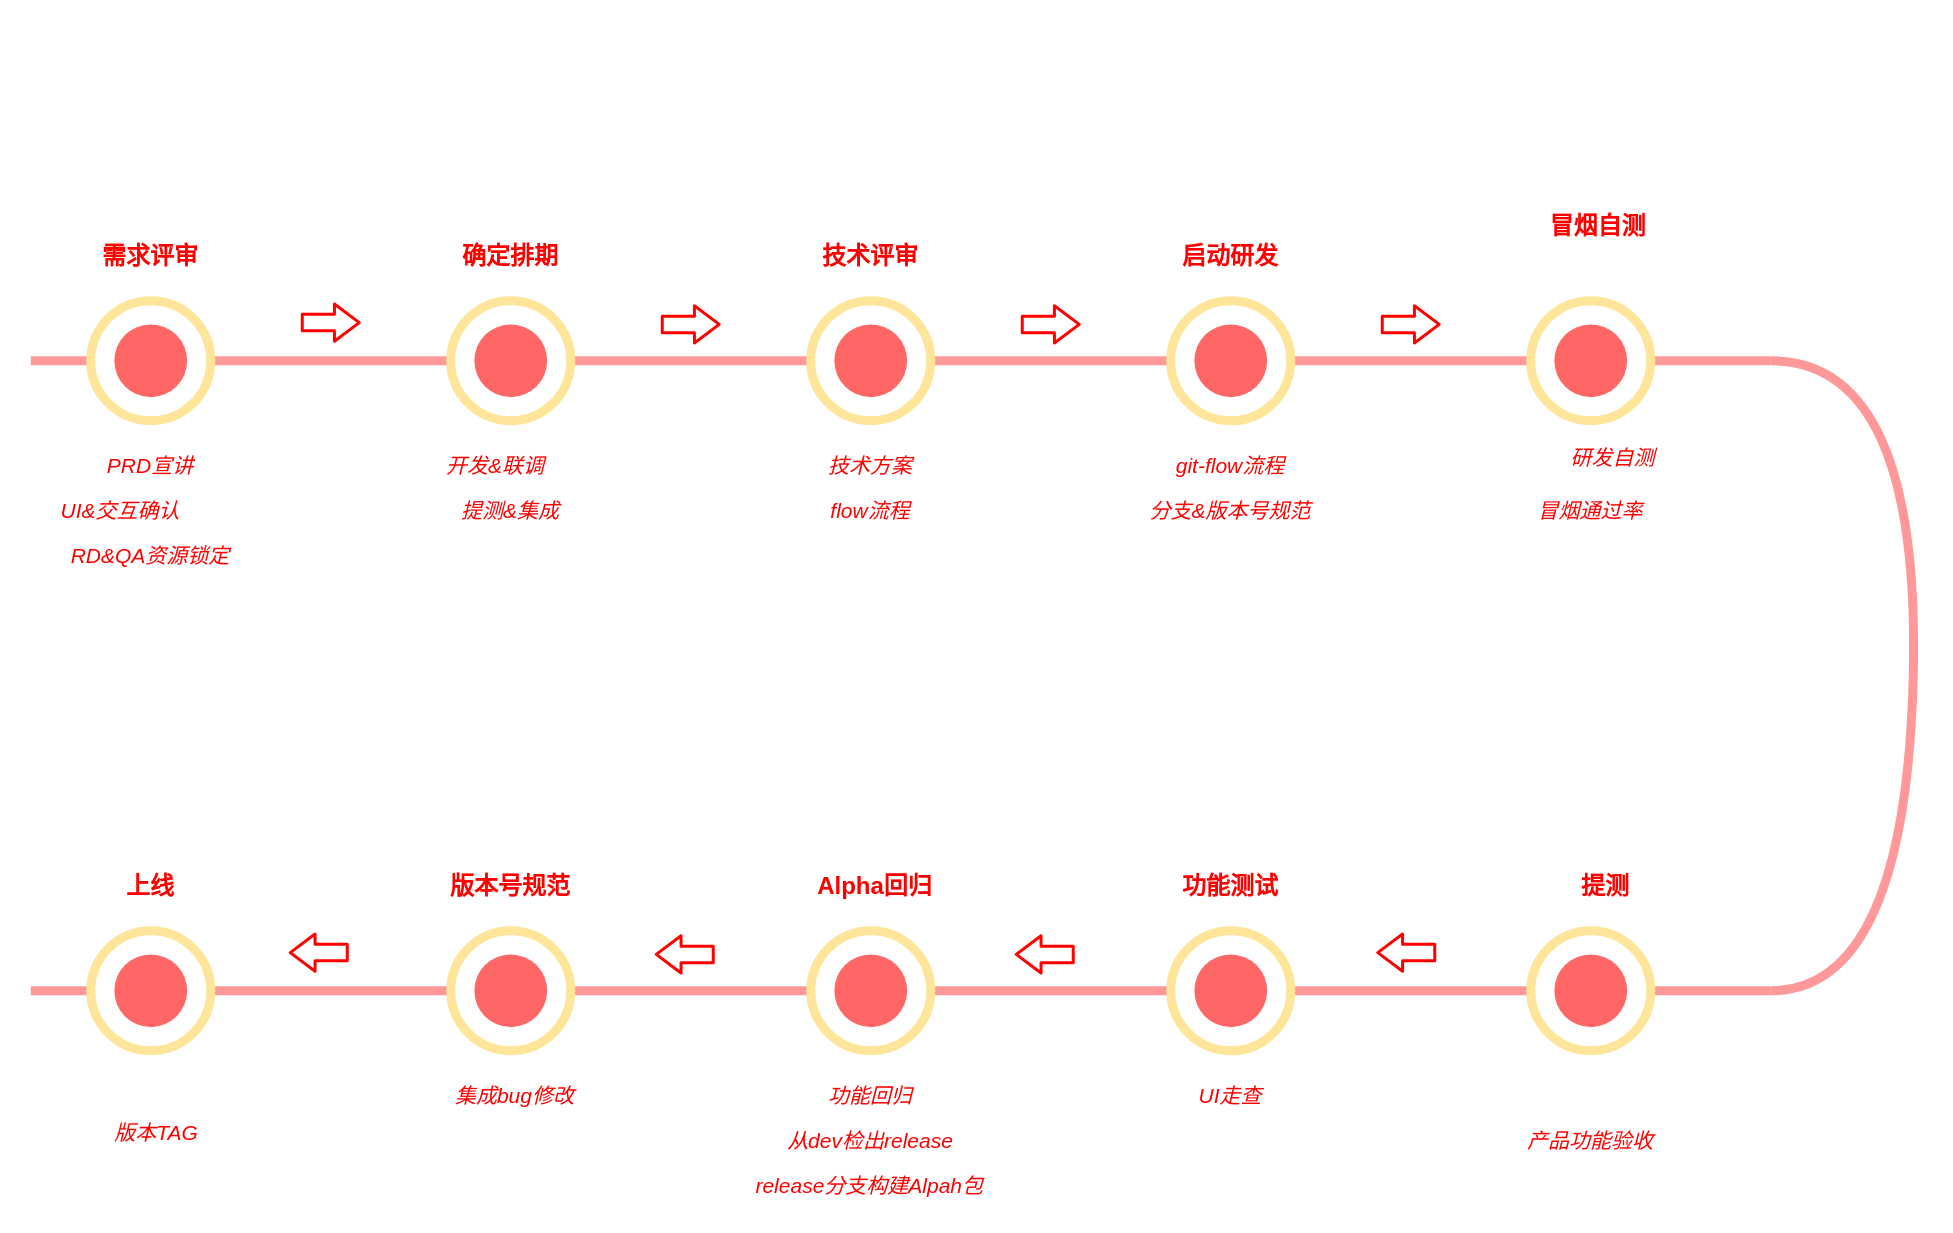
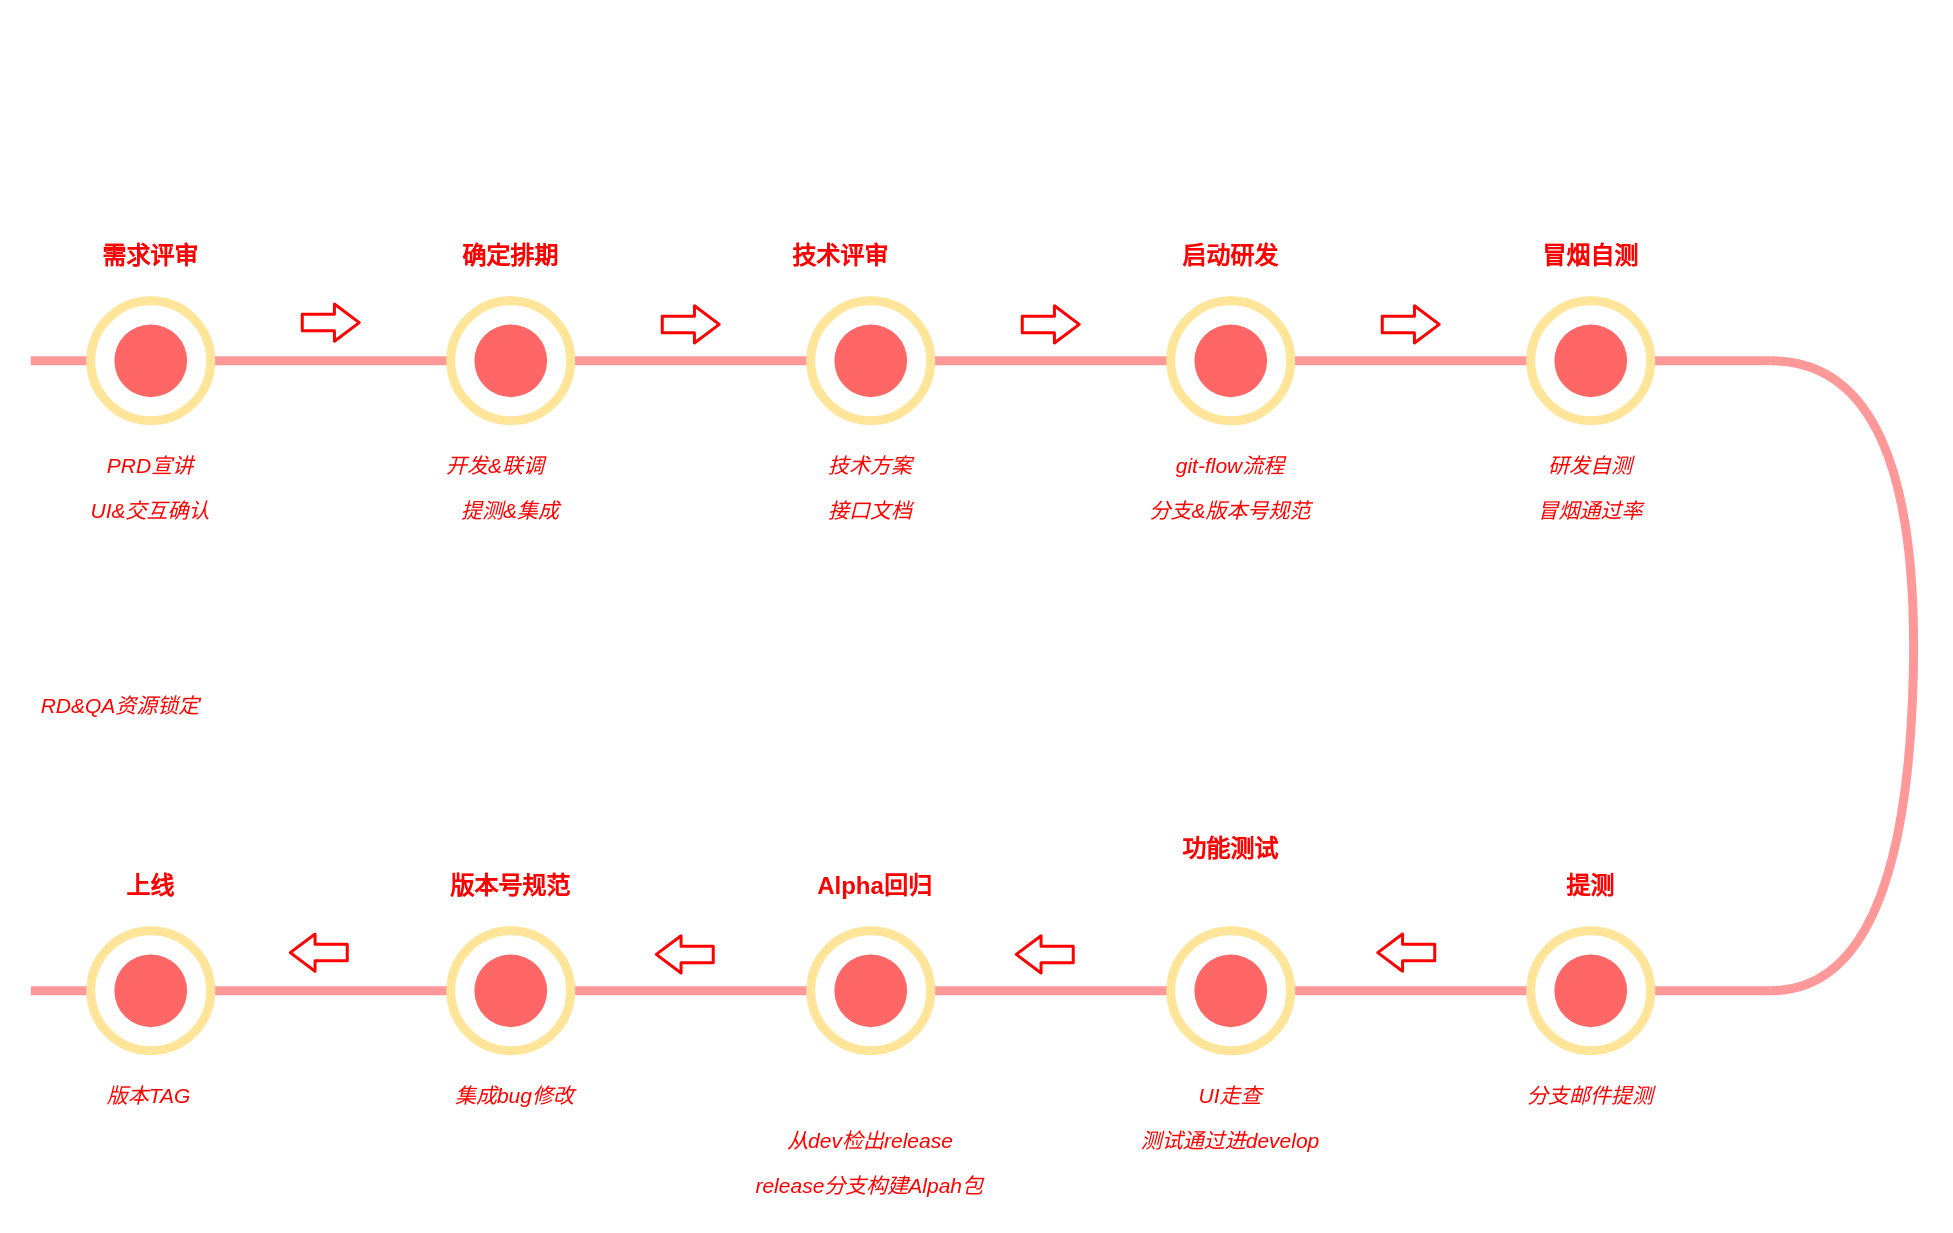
(1598, 226) -> (1591, 256)
(871, 256) -> (841, 256)
(1613, 458) -> (1591, 466)
(121, 511) -> (151, 511)
(871, 511) -> (871, 511)
(151, 556) -> (121, 706)
(1231, 886) -> (1231, 848)
(1606, 886) -> (1591, 886)
(871, 1096) -> none
none -> (1591, 1096)
(156, 1133) -> (149, 1096)
none -> (1231, 1141)
(1591, 1141) -> none
